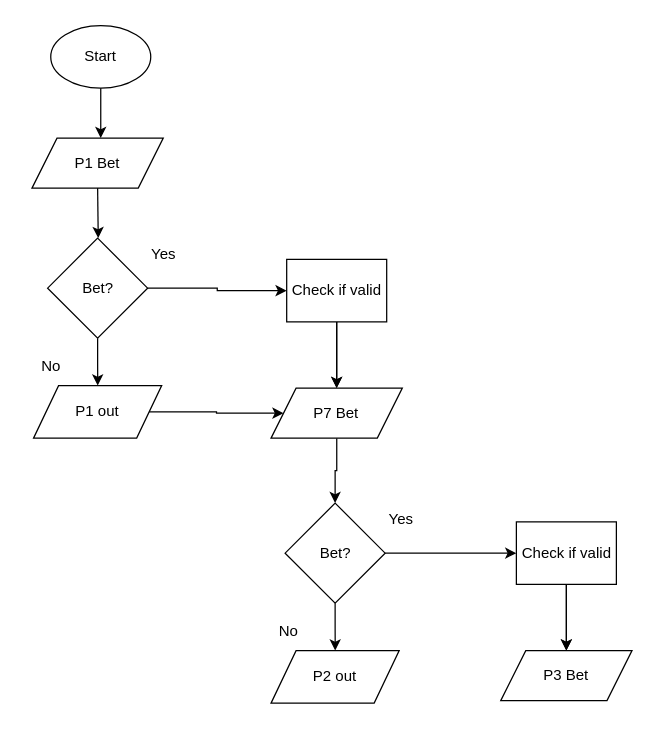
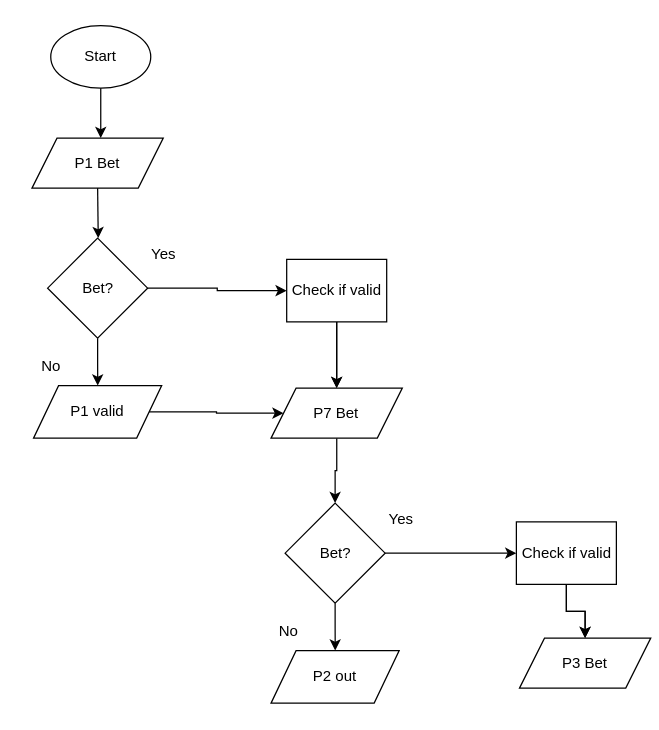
(98, 412) -> (98, 412)
(566, 676) -> (585, 663)
